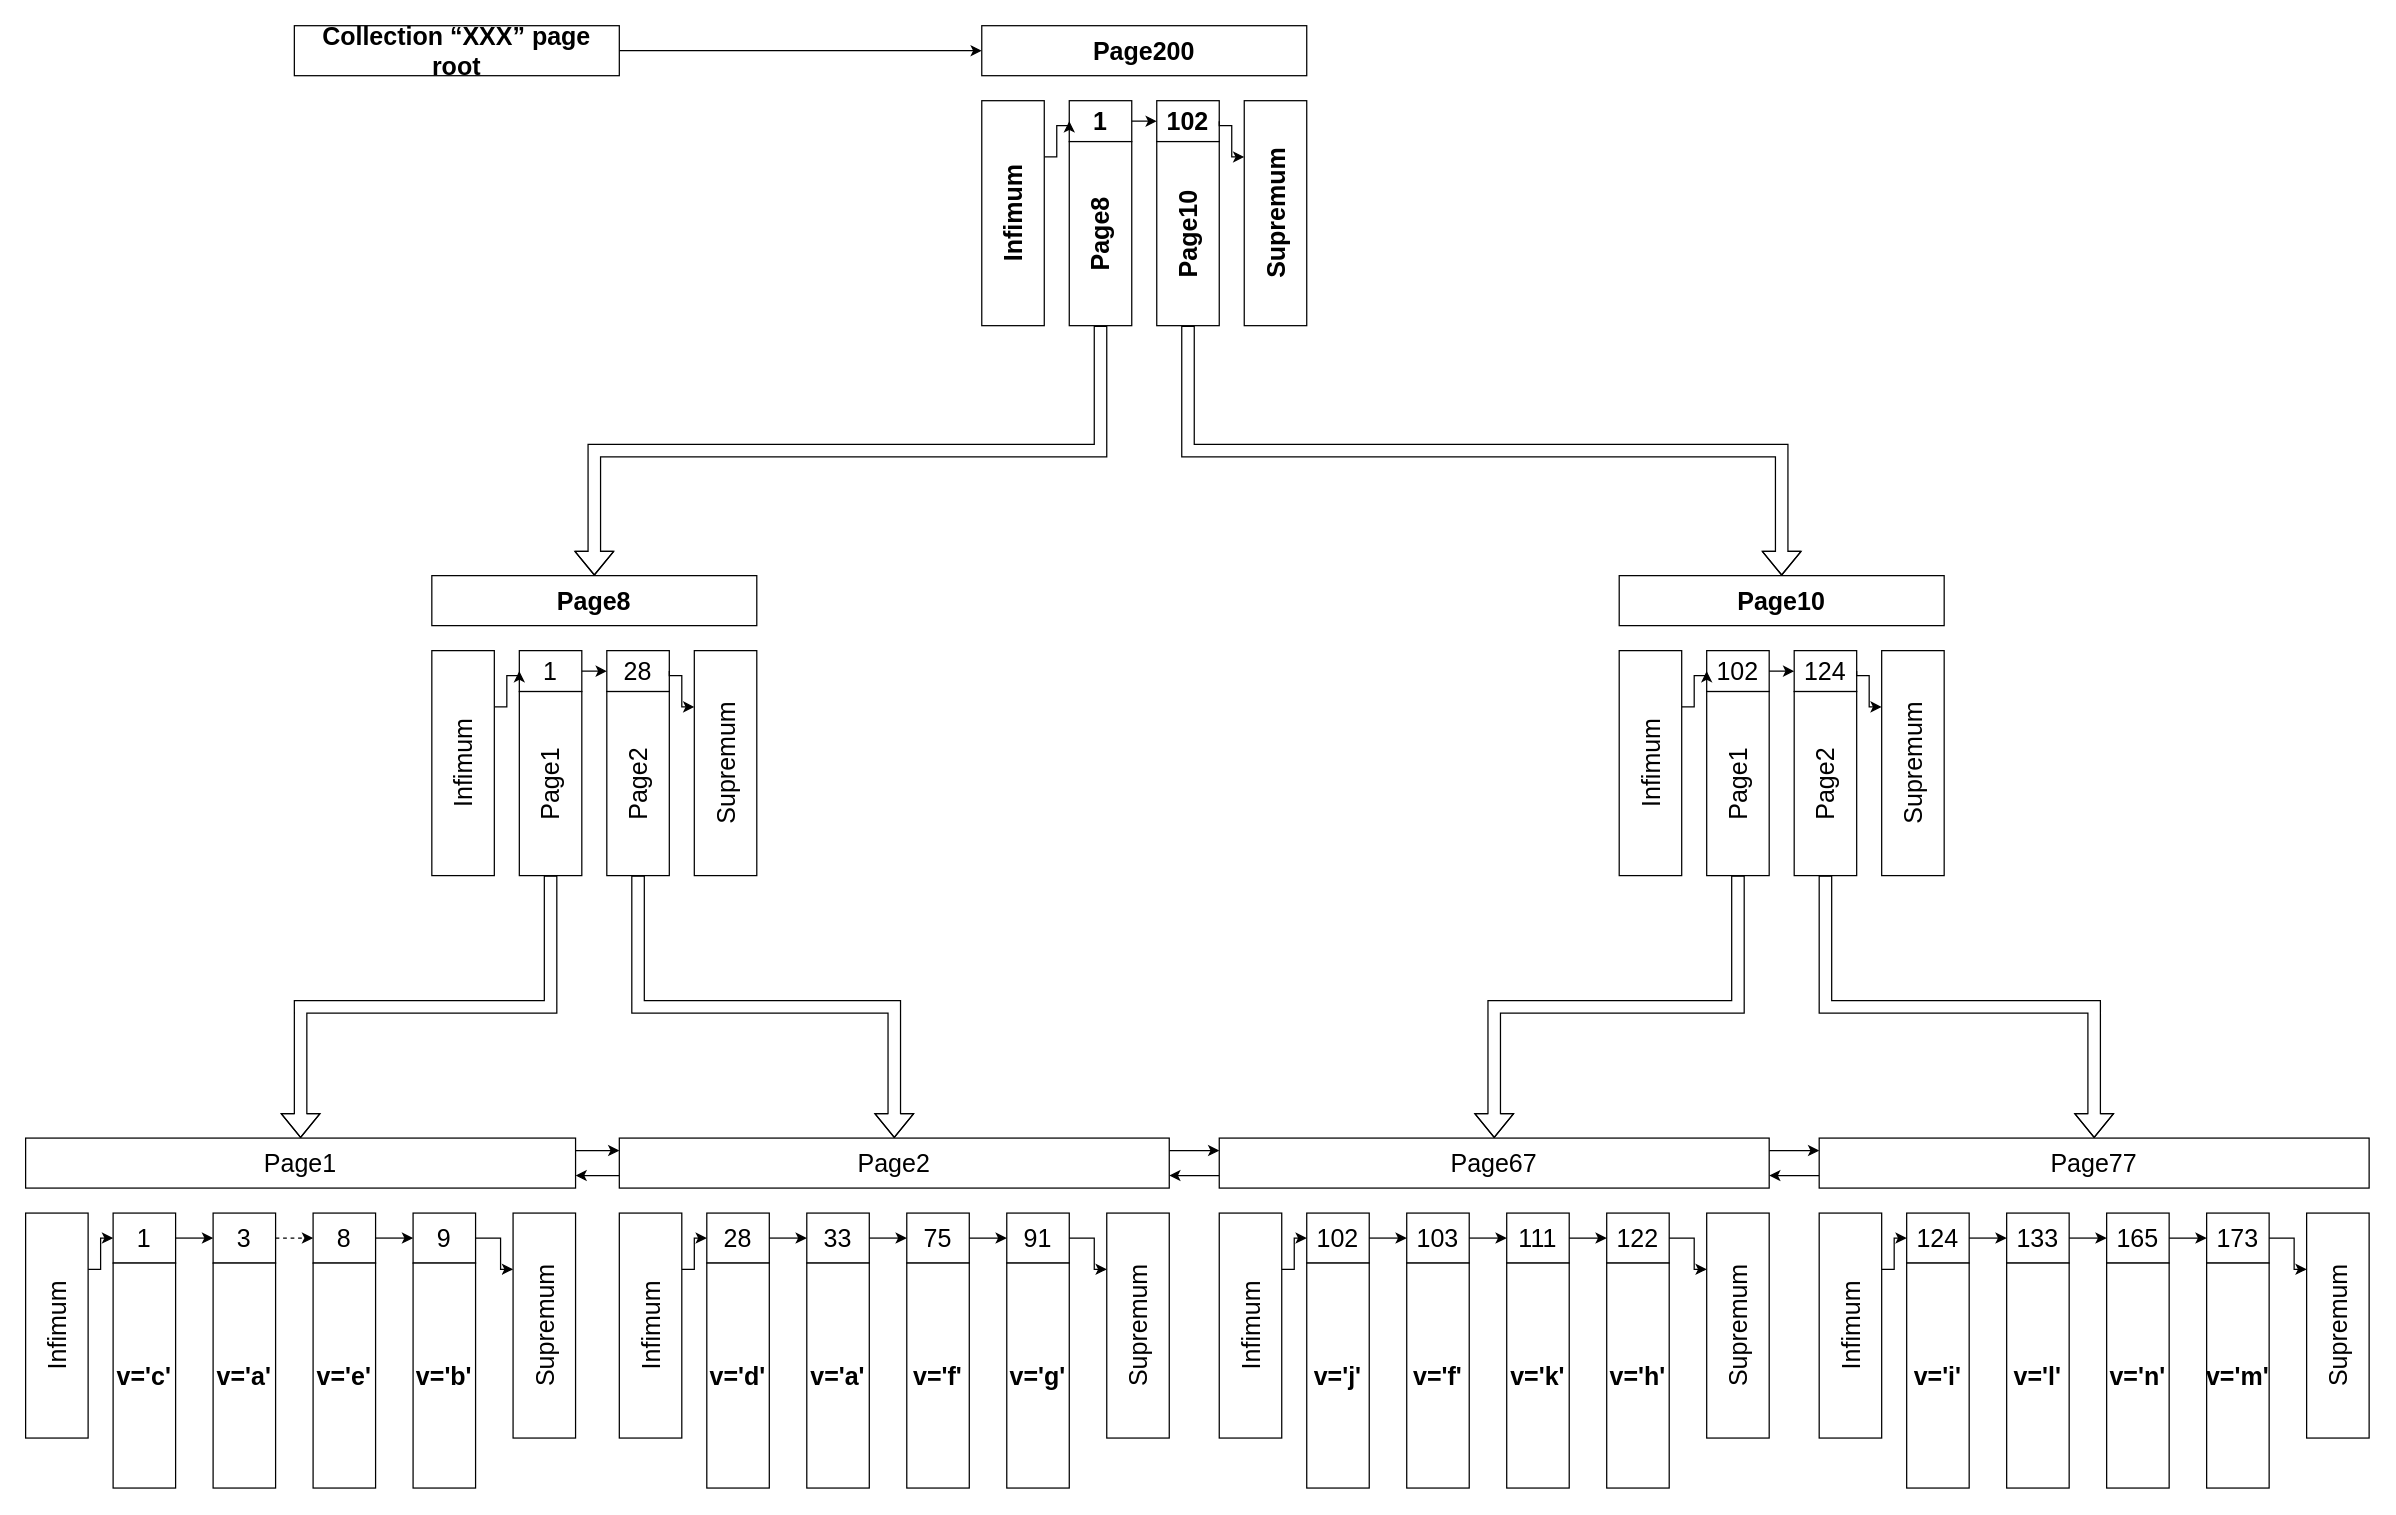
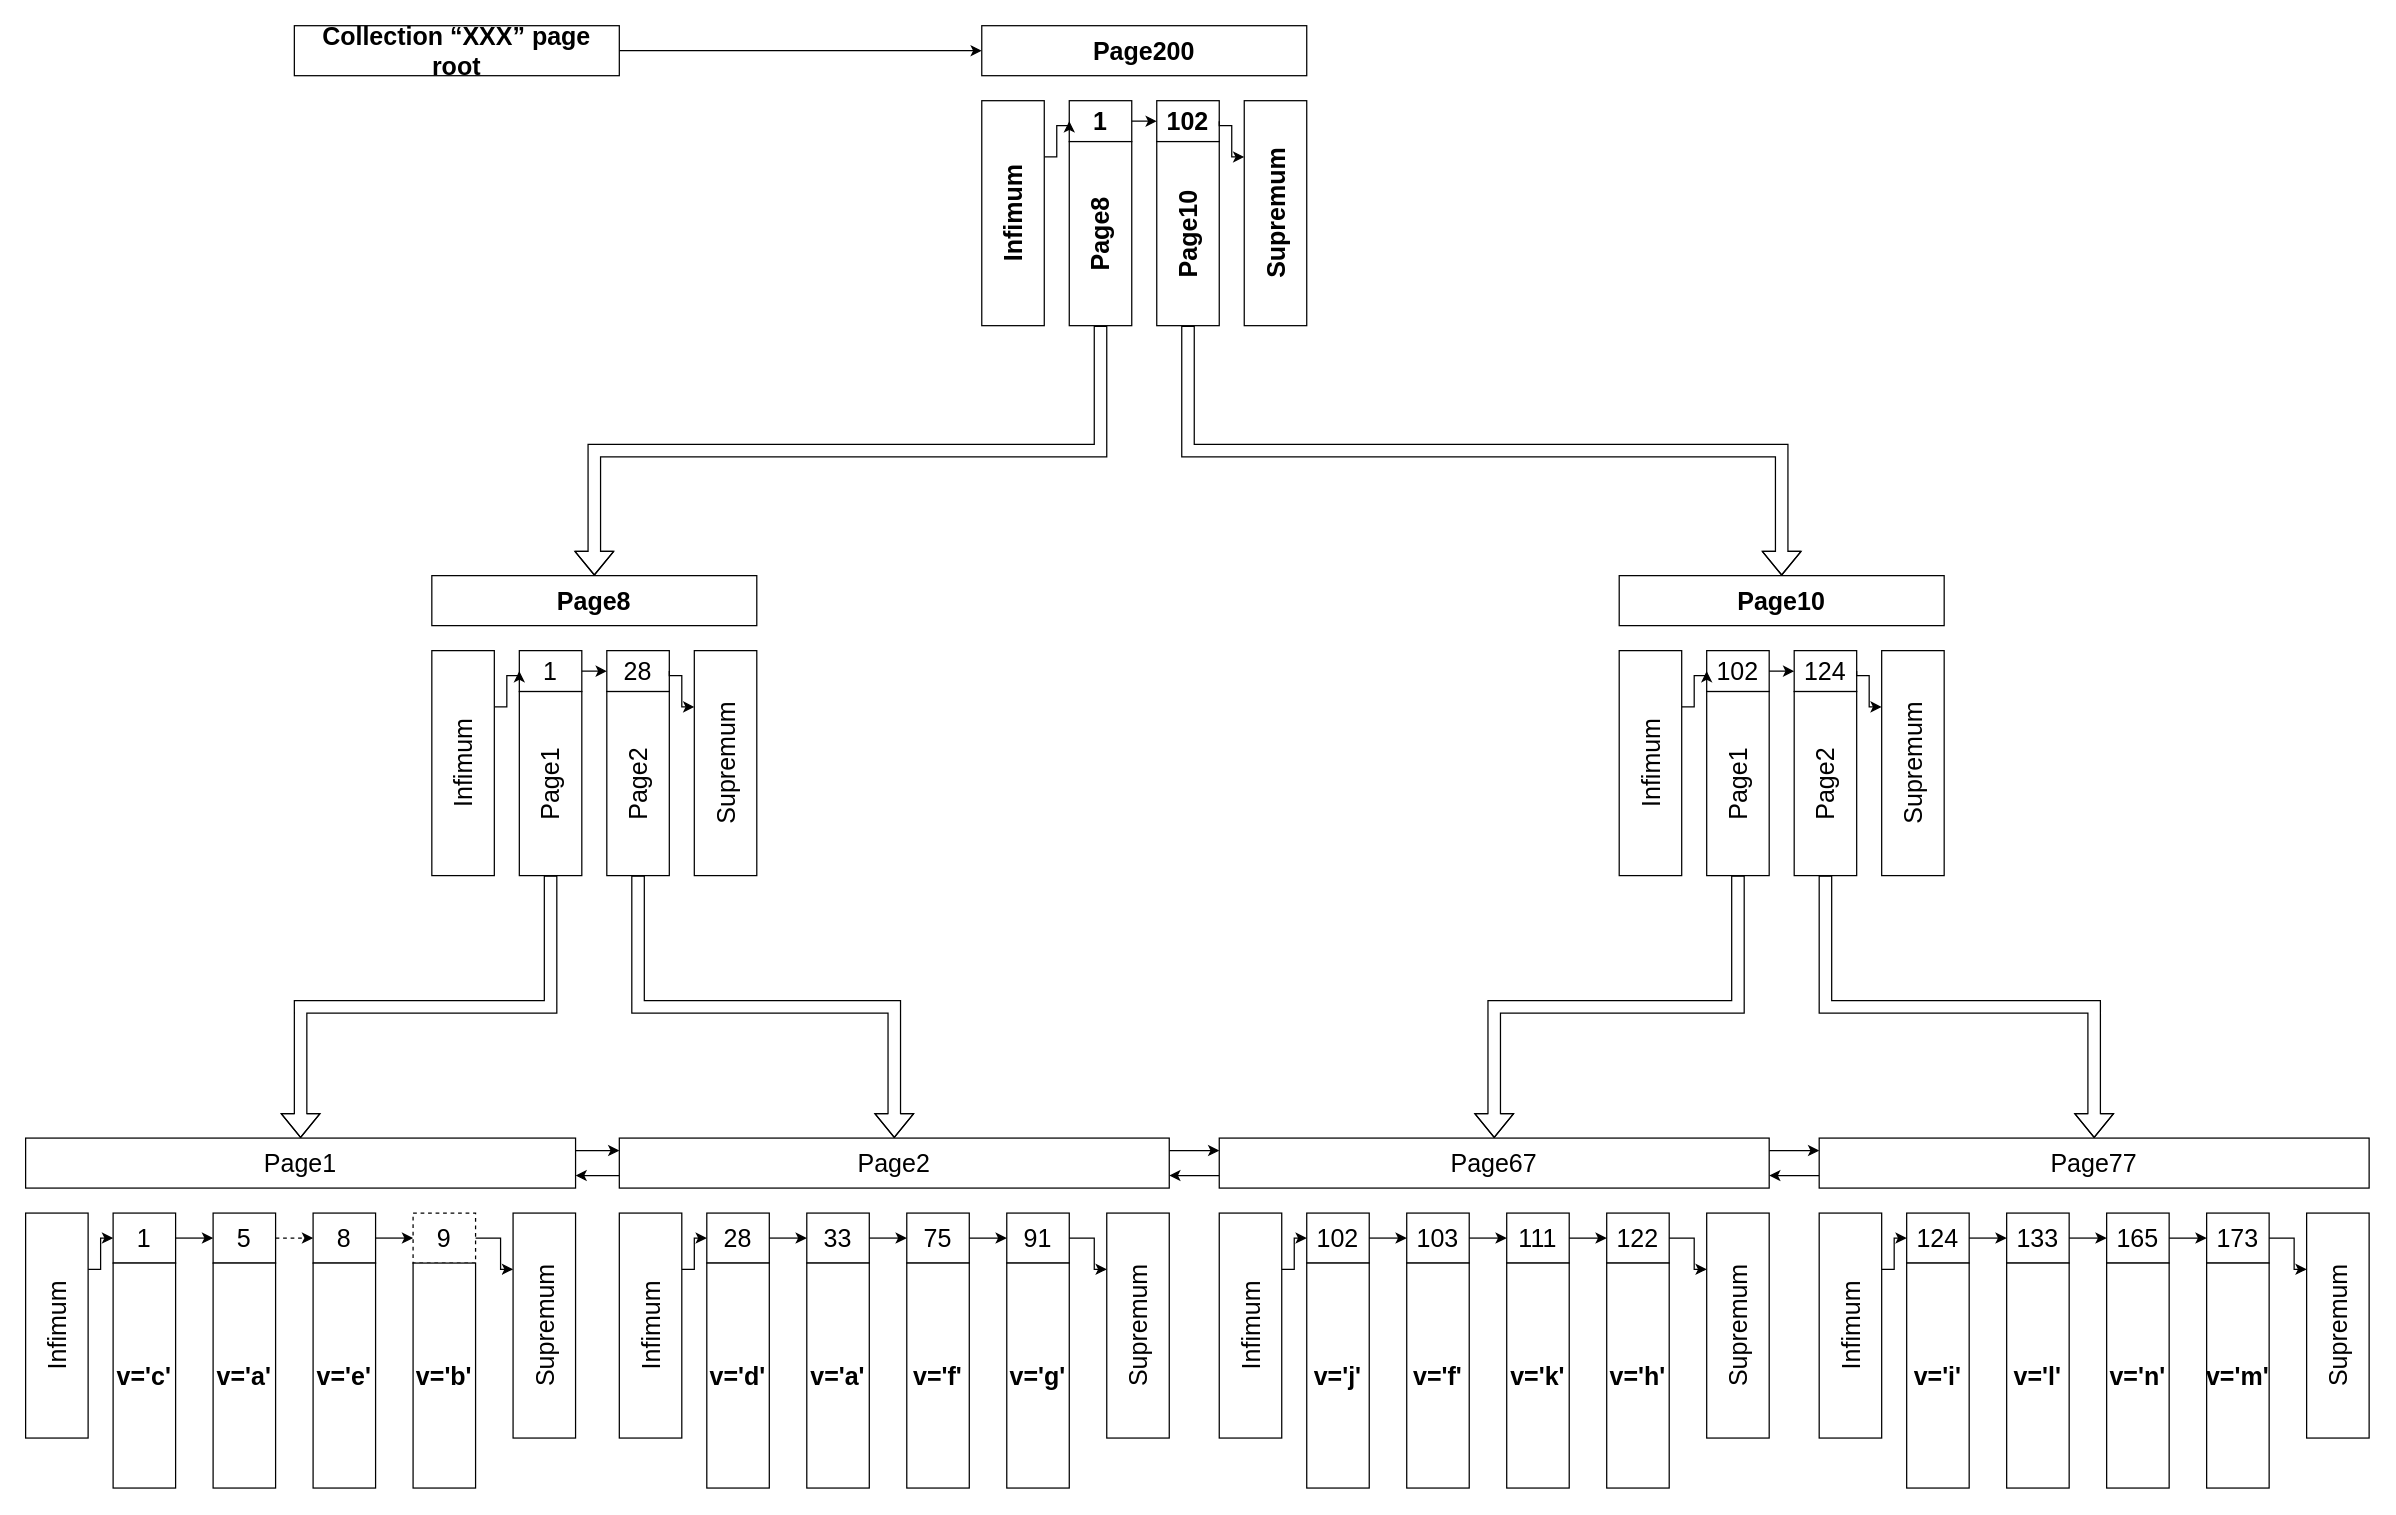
(244, 1238) -> (244, 1238)
(444, 1238) -> (444, 1238)
